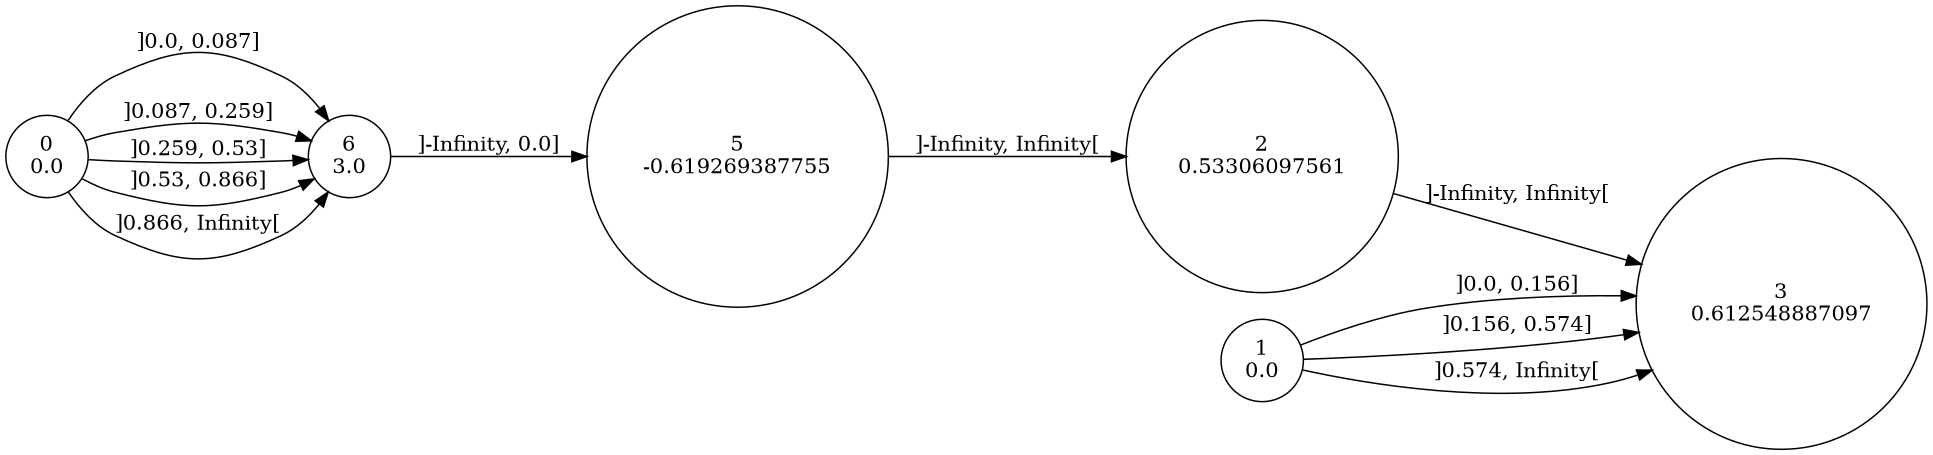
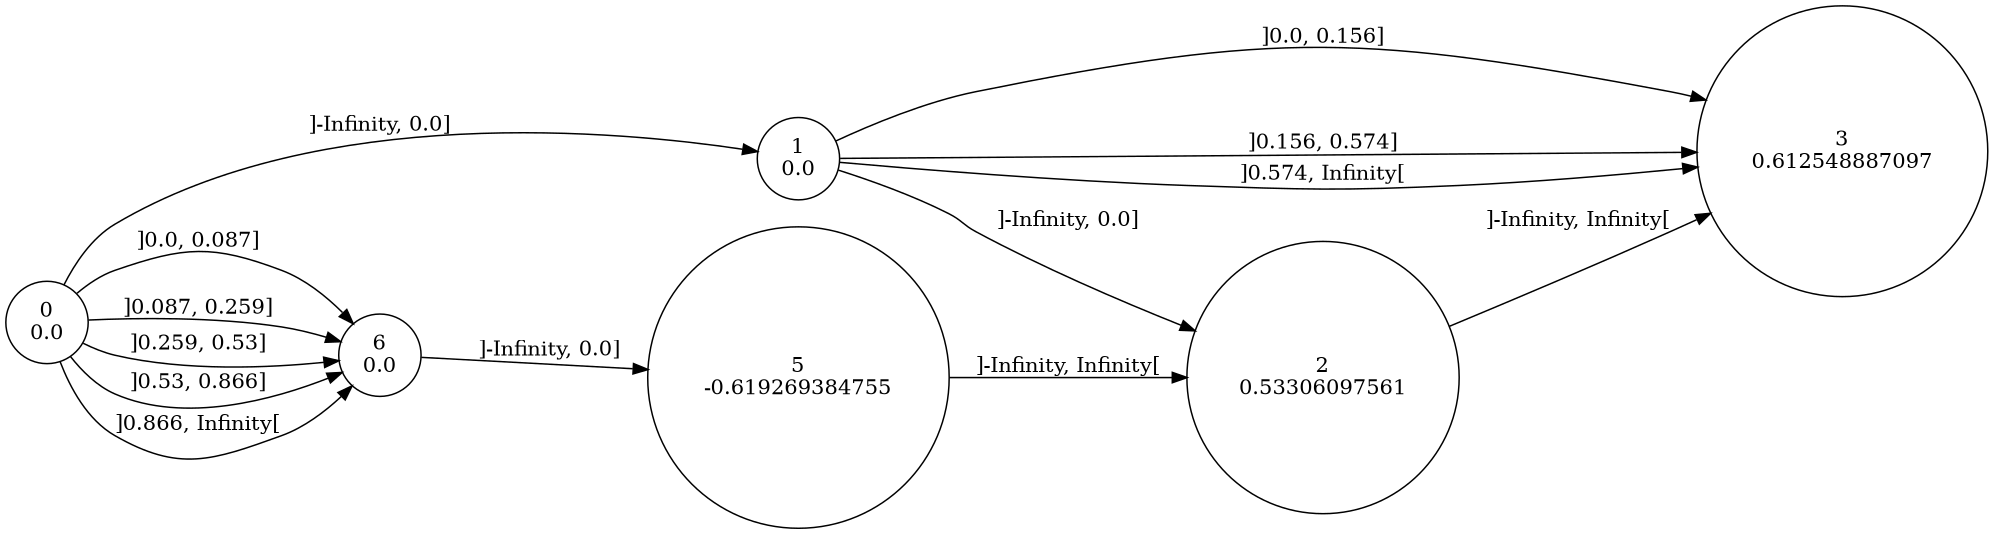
none -> (382, 141)
(349, 157) -> (380, 355)
(738, 157) -> (798, 378)
none -> (1009, 249)
